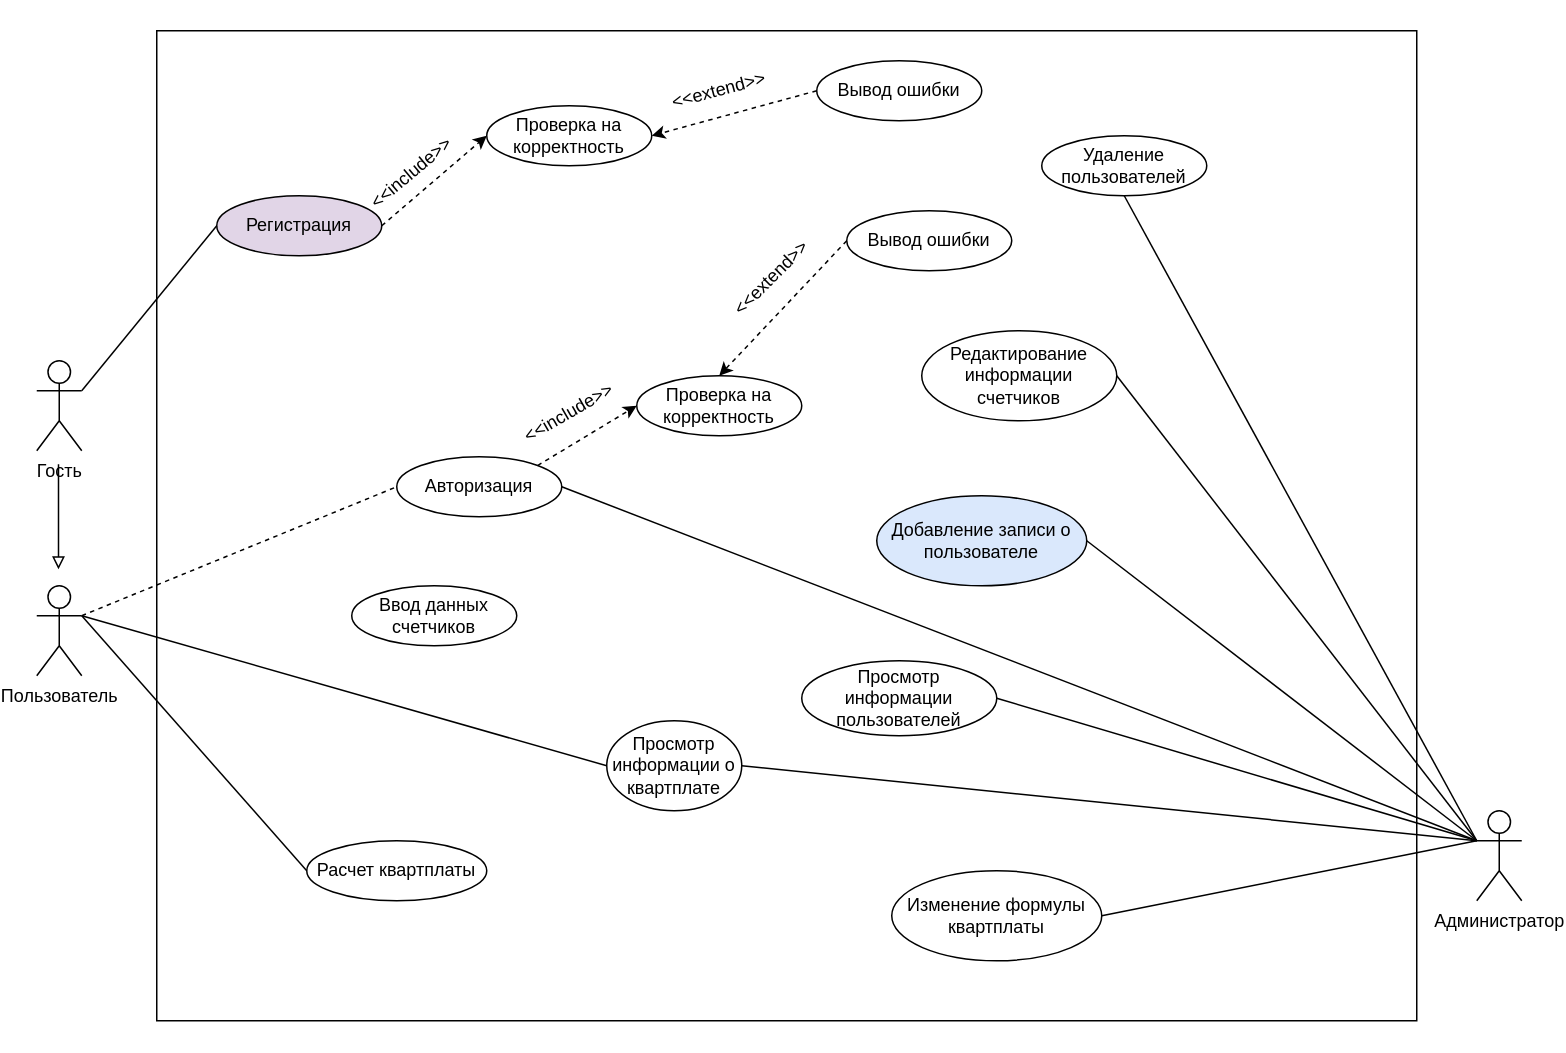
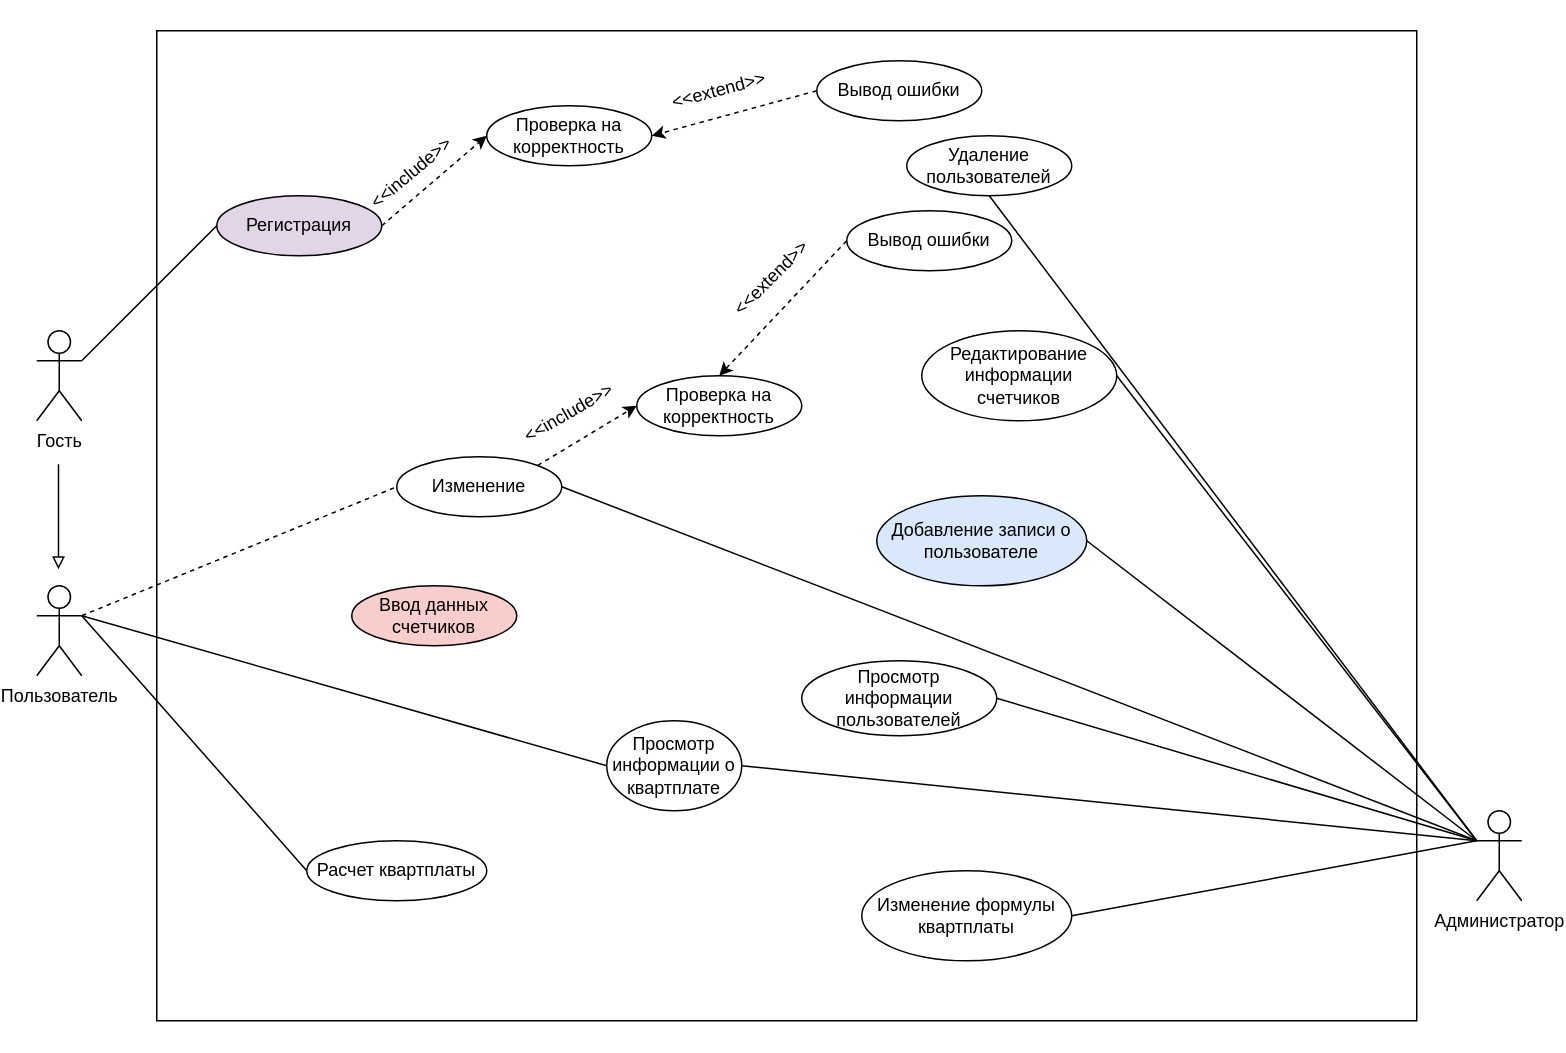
(1124, 166) -> (989, 166)
(59, 406) -> (59, 376)
(479, 487) -> (479, 487)
(434, 616) -> (434, 616)
(997, 916) -> (967, 916)
